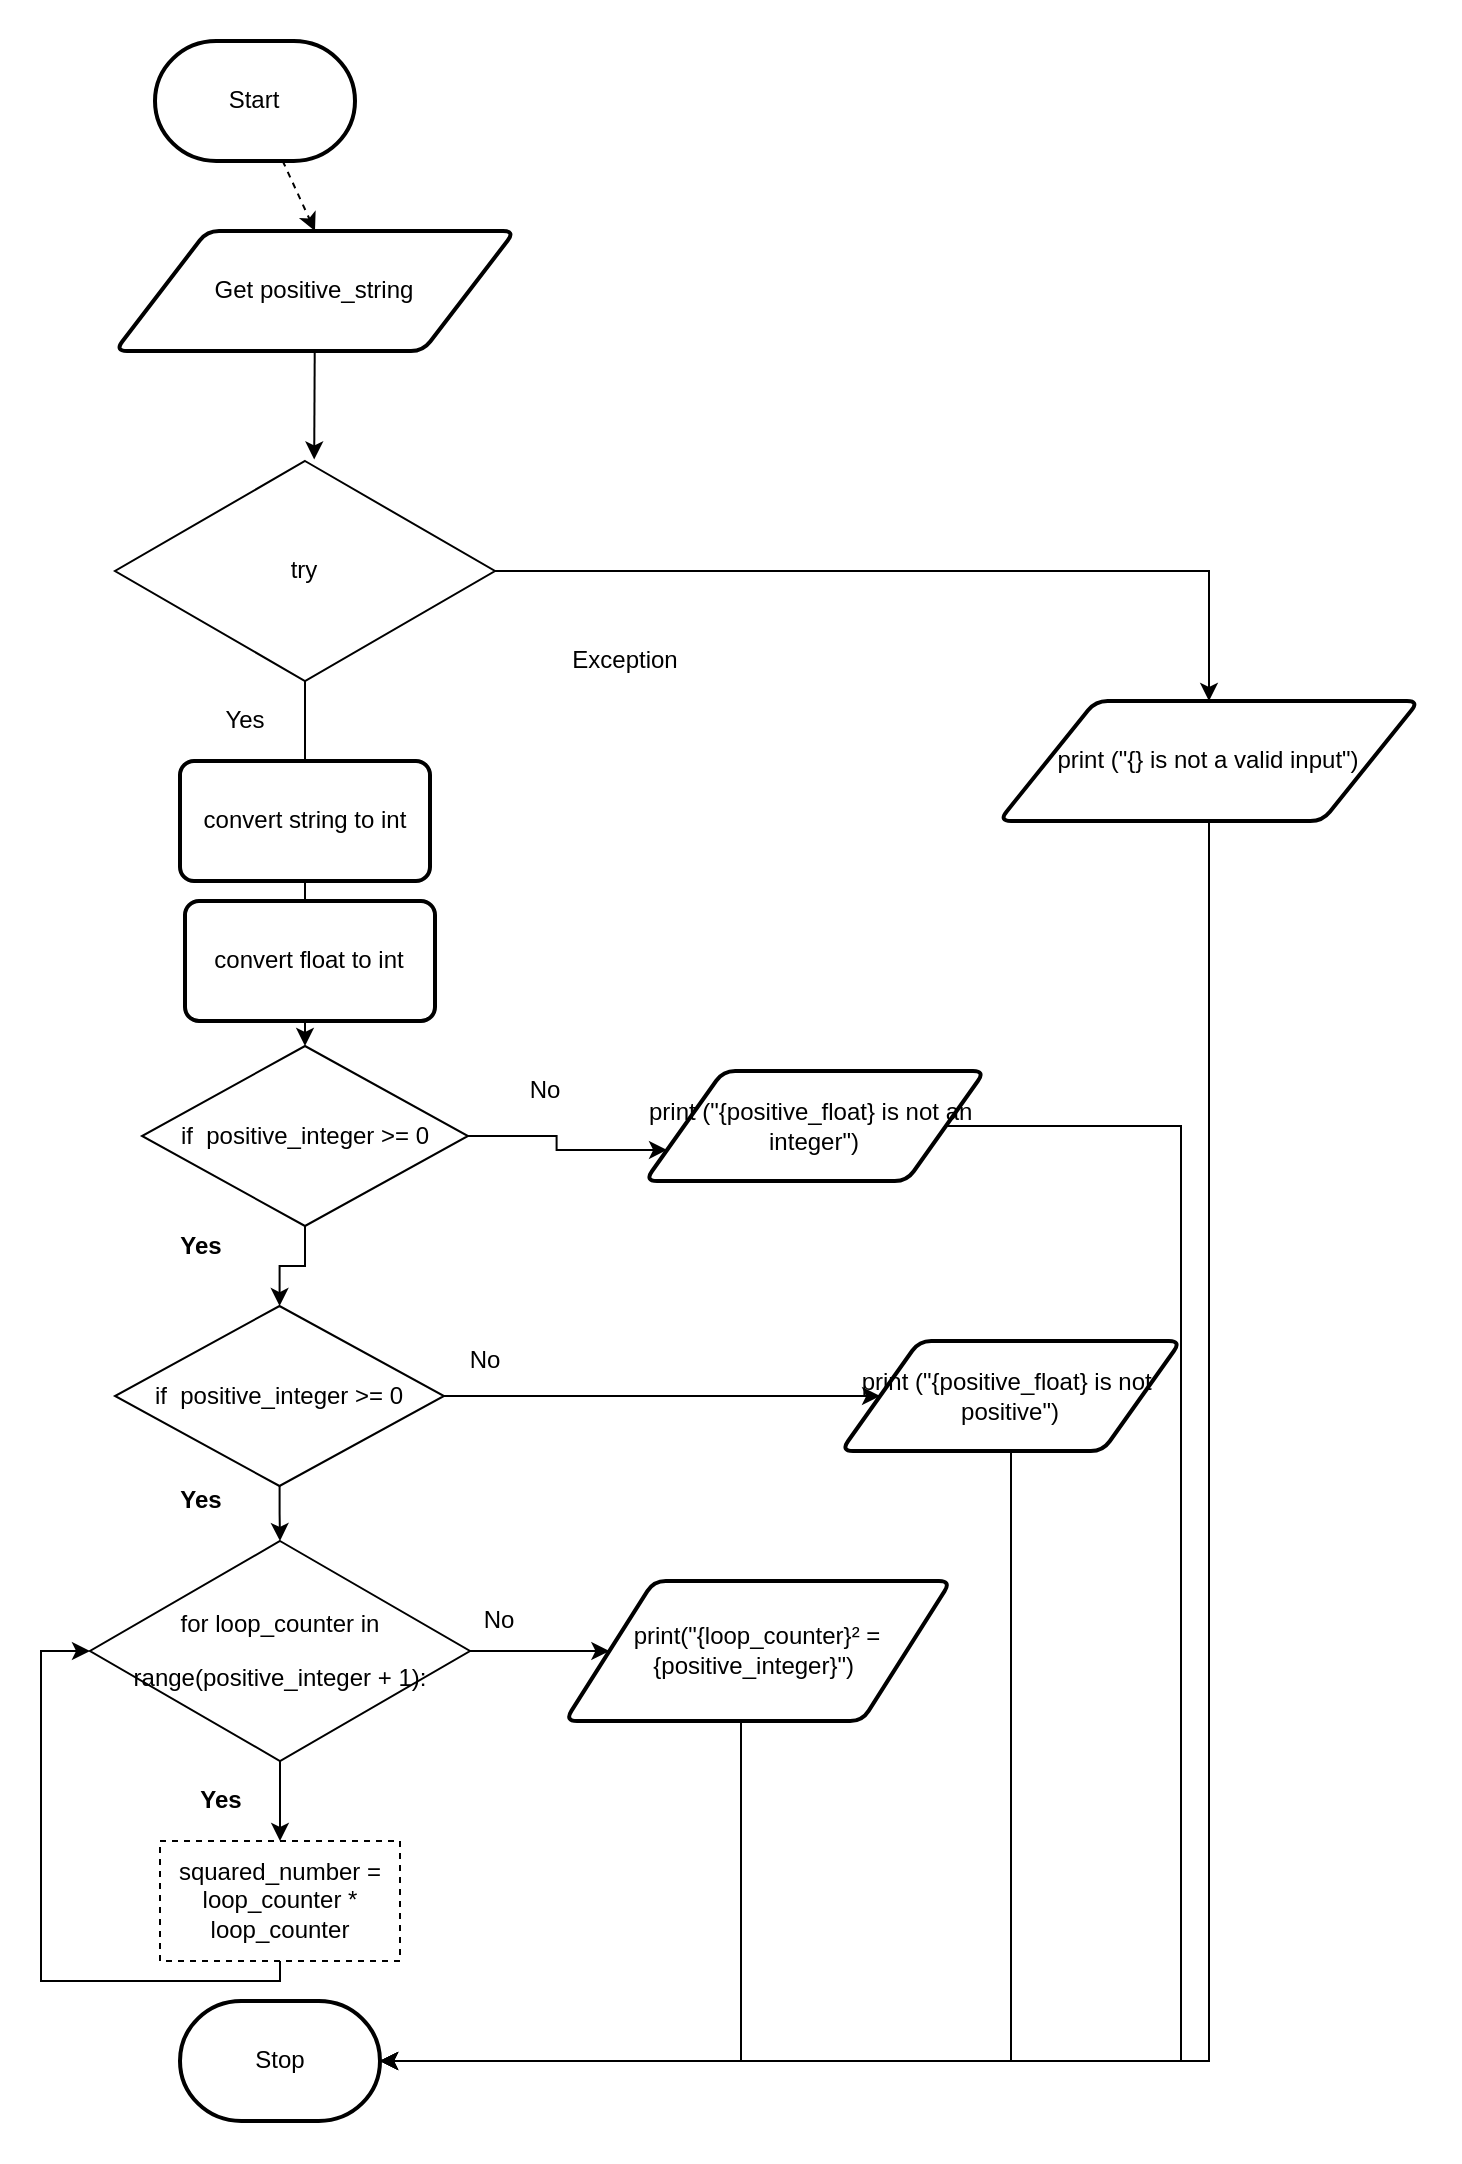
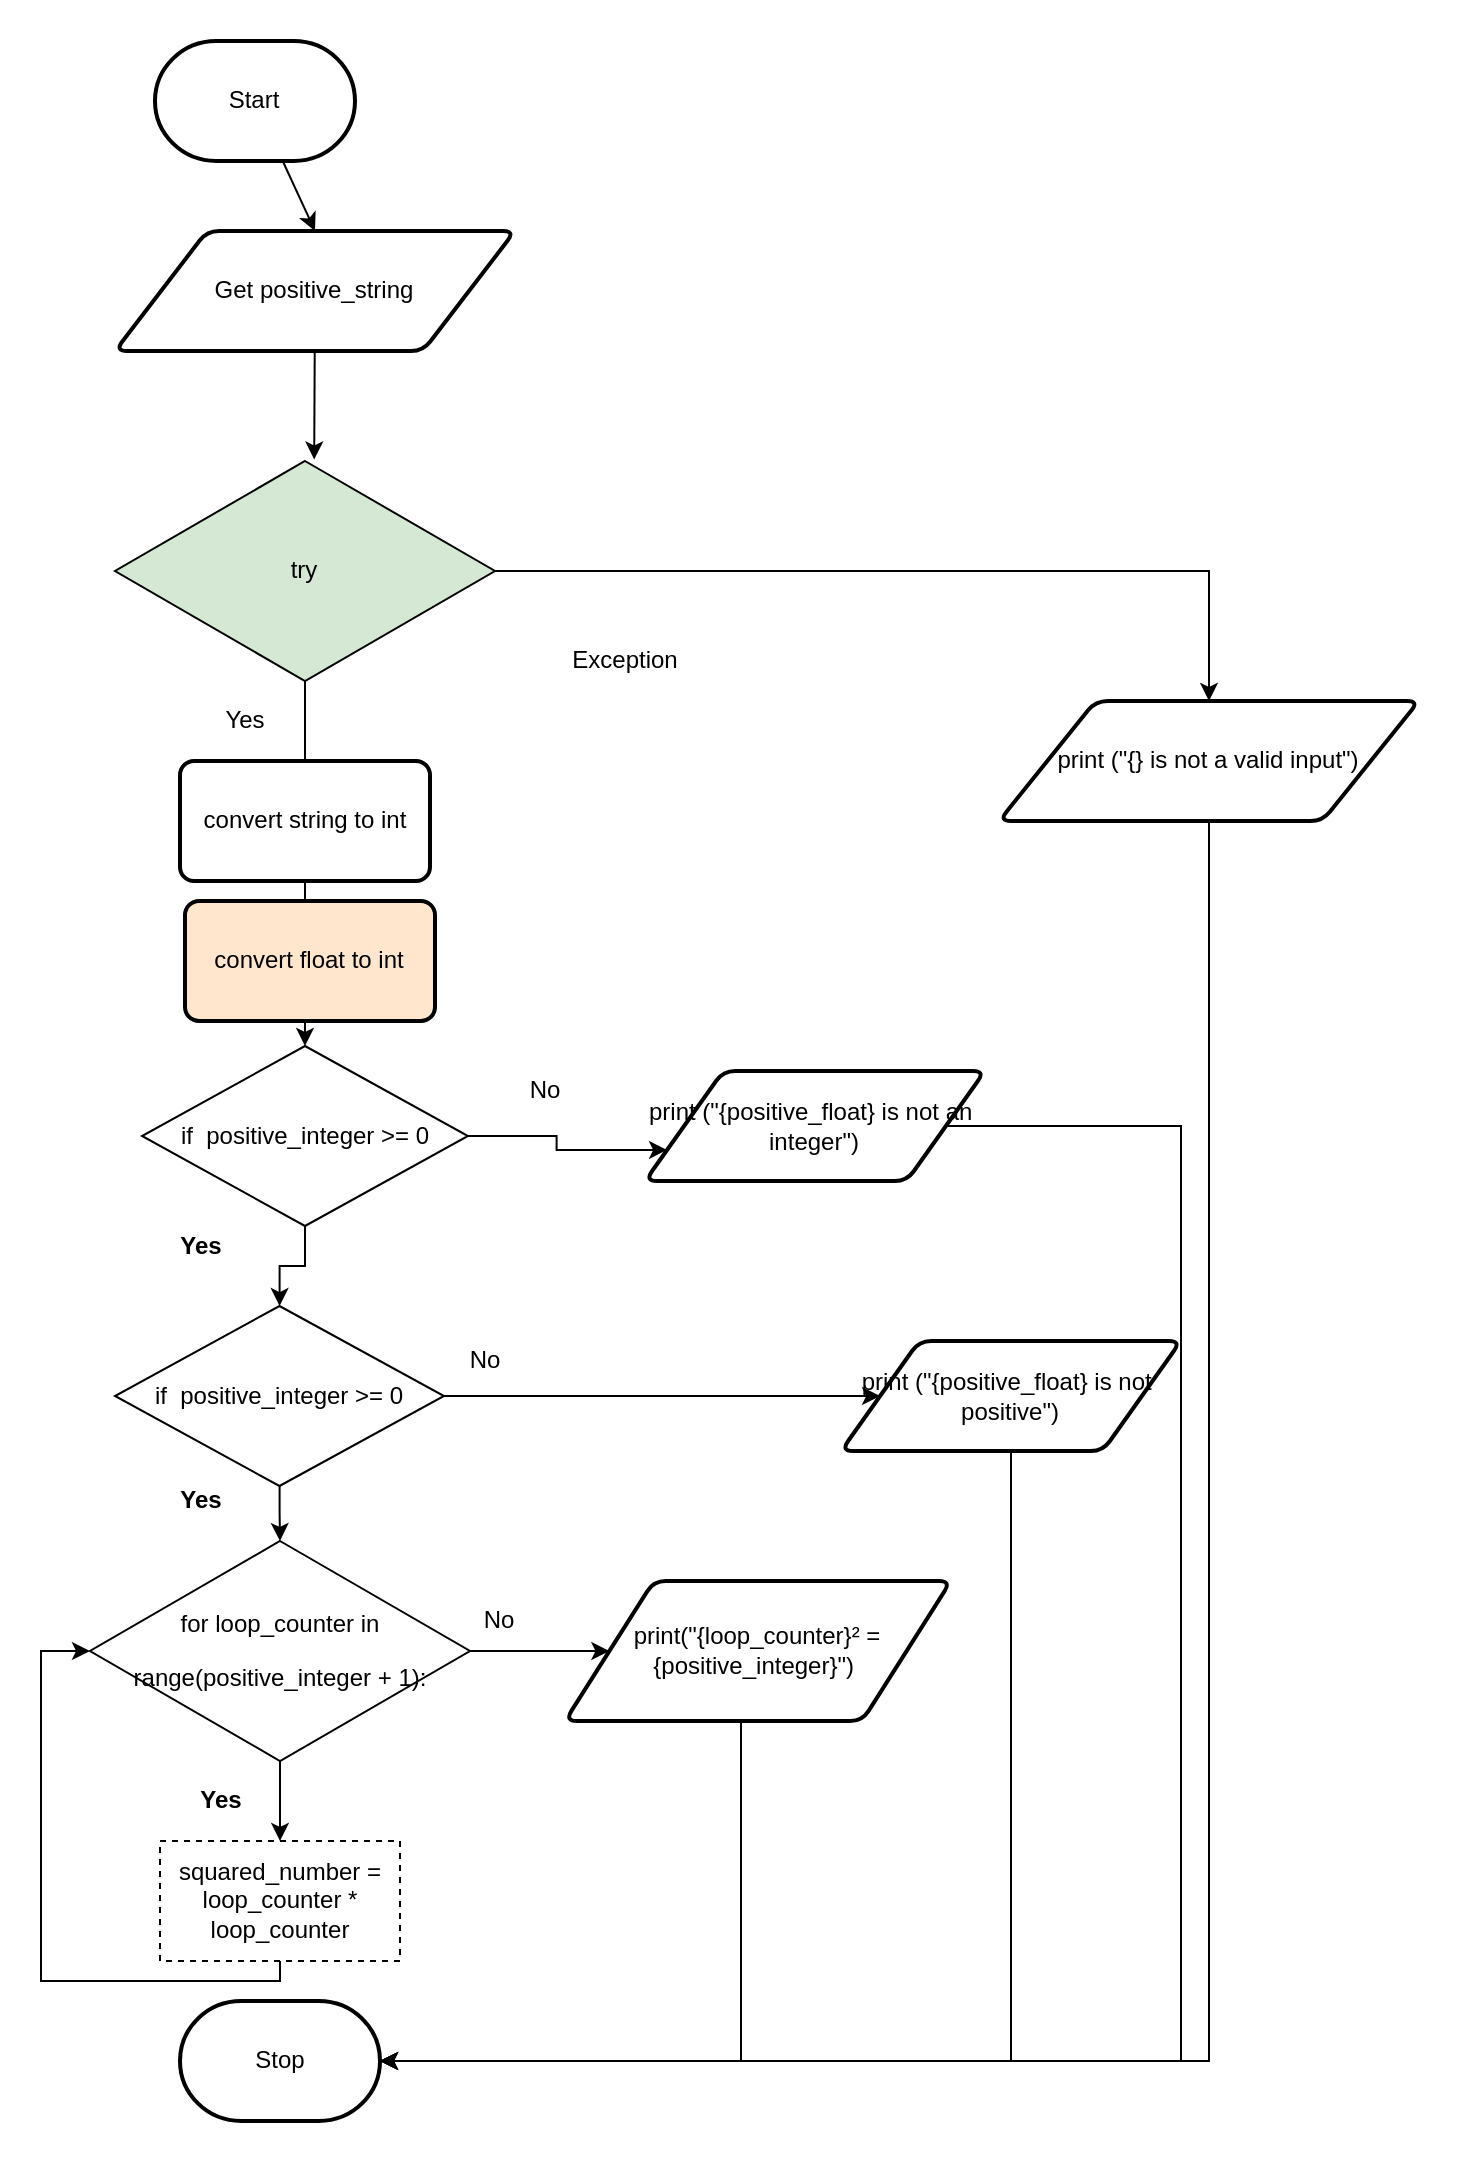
(296, 190) -> (296, 190)
(305, 571) -> (305, 571)
(310, 961) -> (310, 961)
